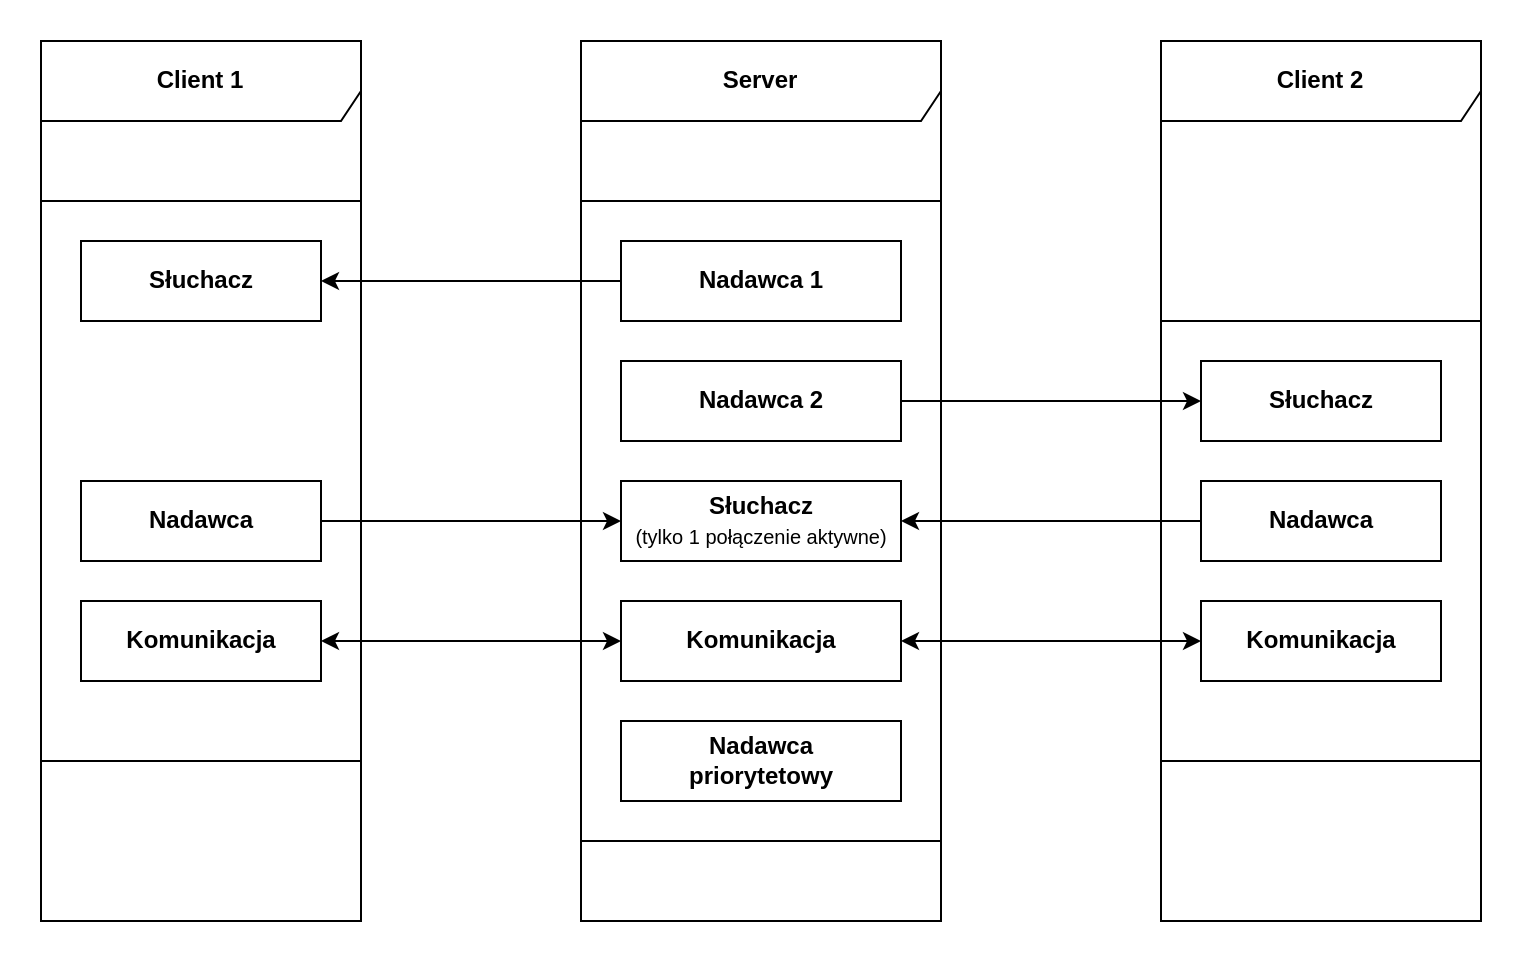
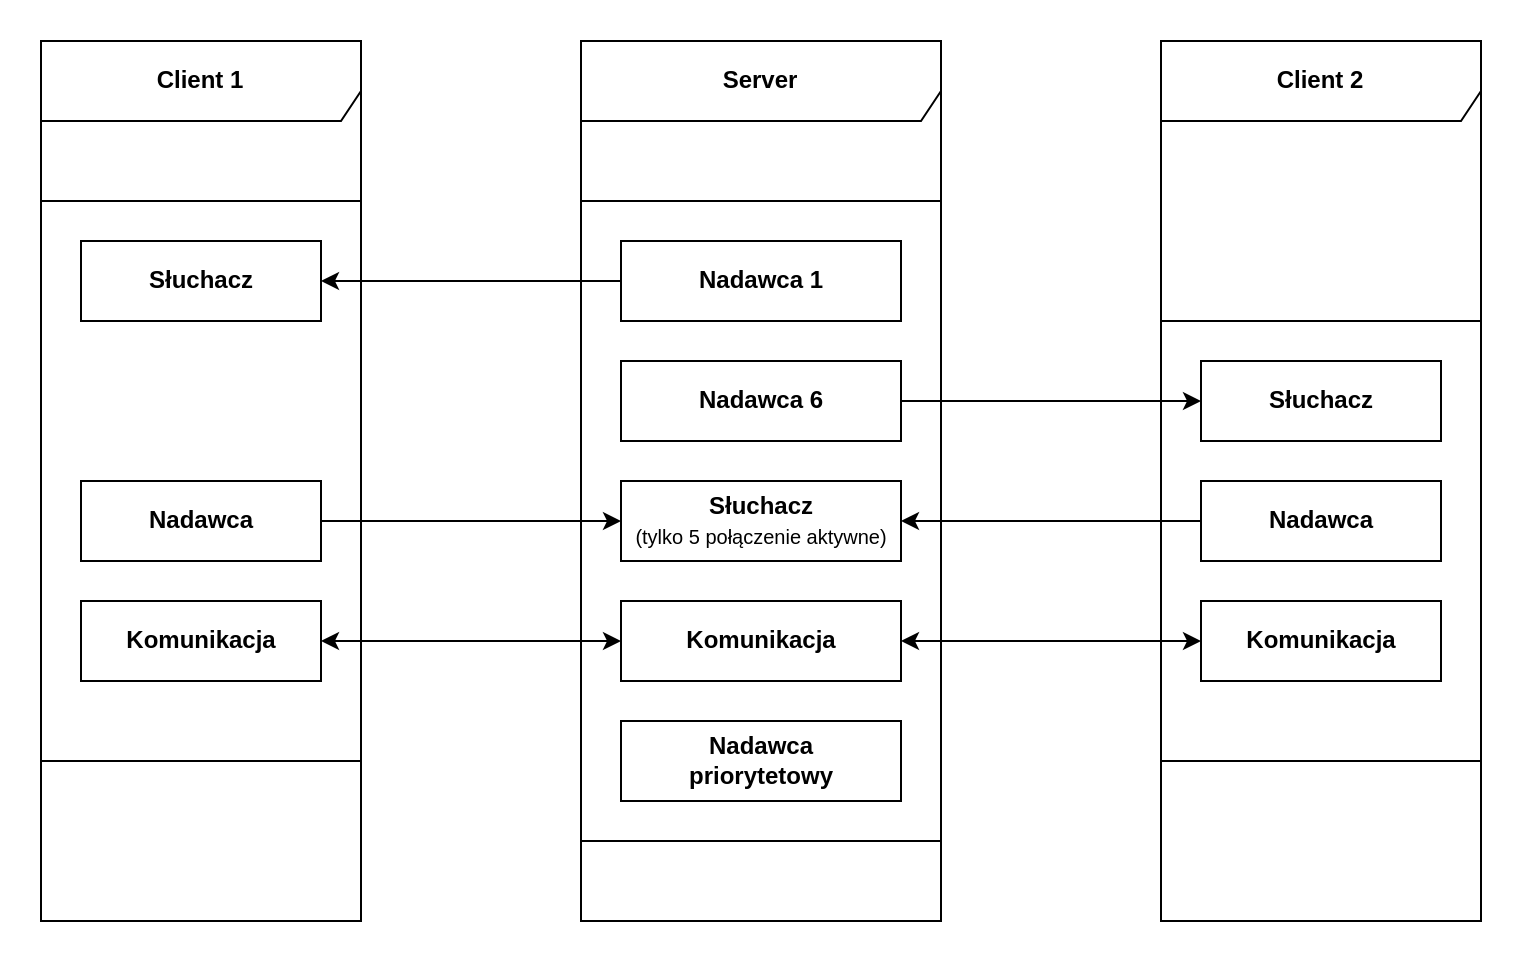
(762, 401) -> (762, 401)
(762, 521) -> (762, 521)
